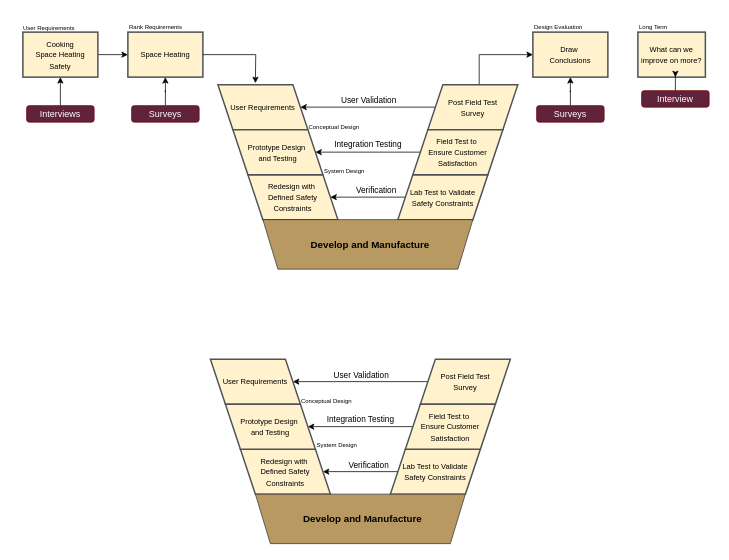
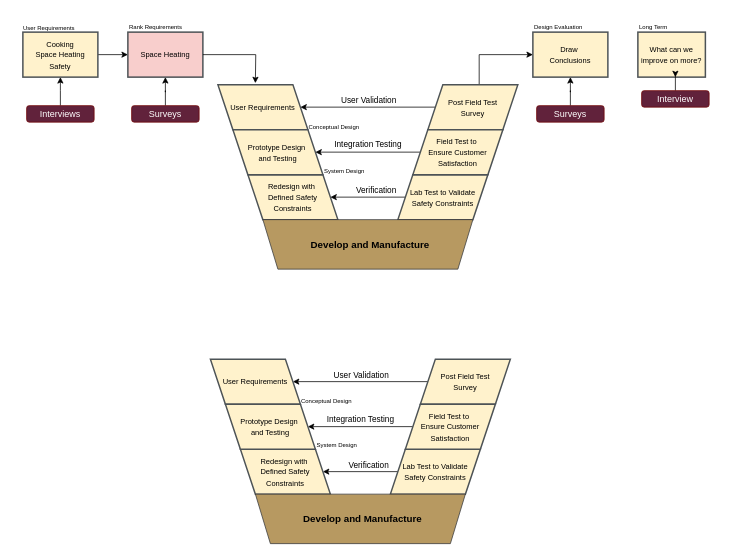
(165, 54) -> (165, 54)
